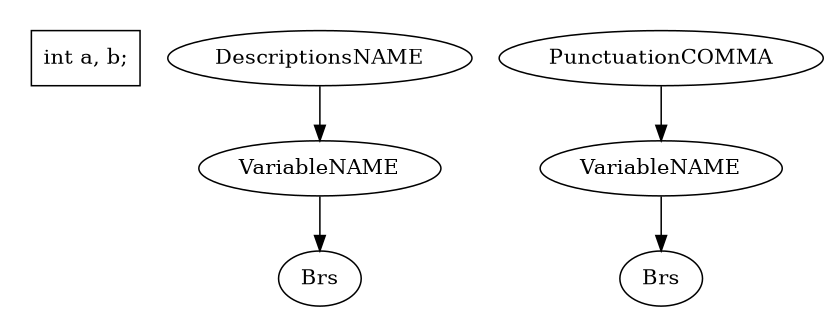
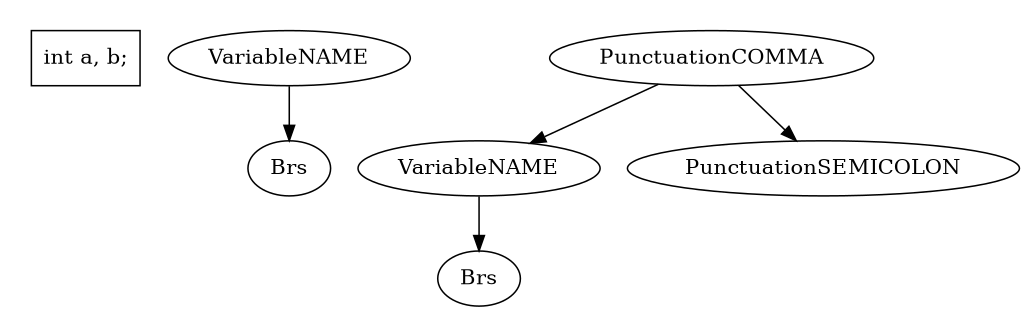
(320, 58) -> none
none -> (823, 168)
